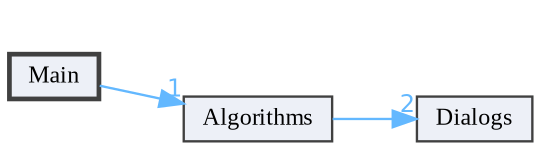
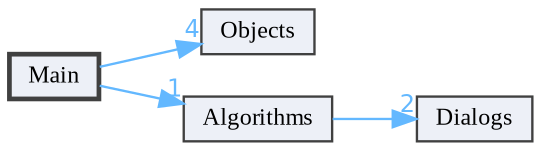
none -> (258, 32)
